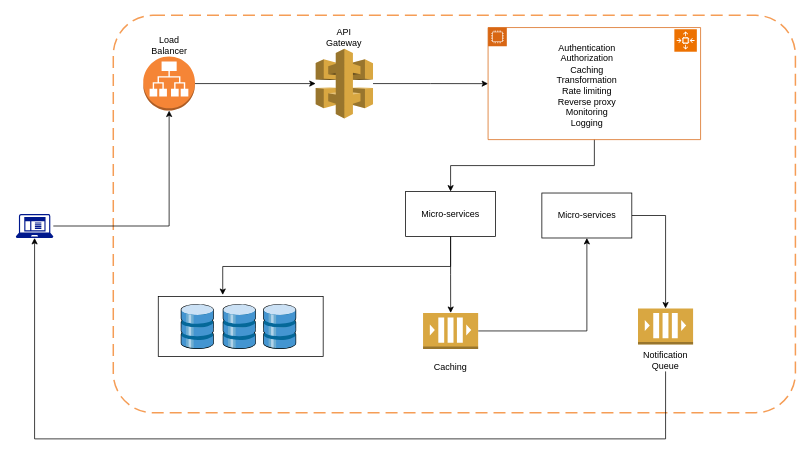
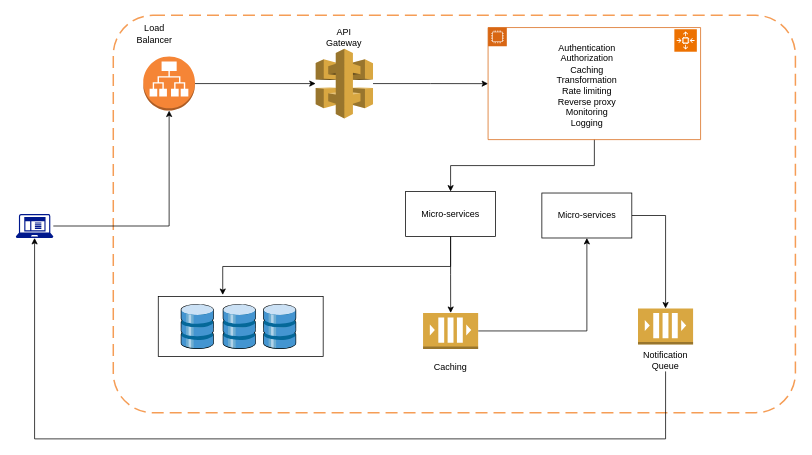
(169, 45) -> (154, 34)
